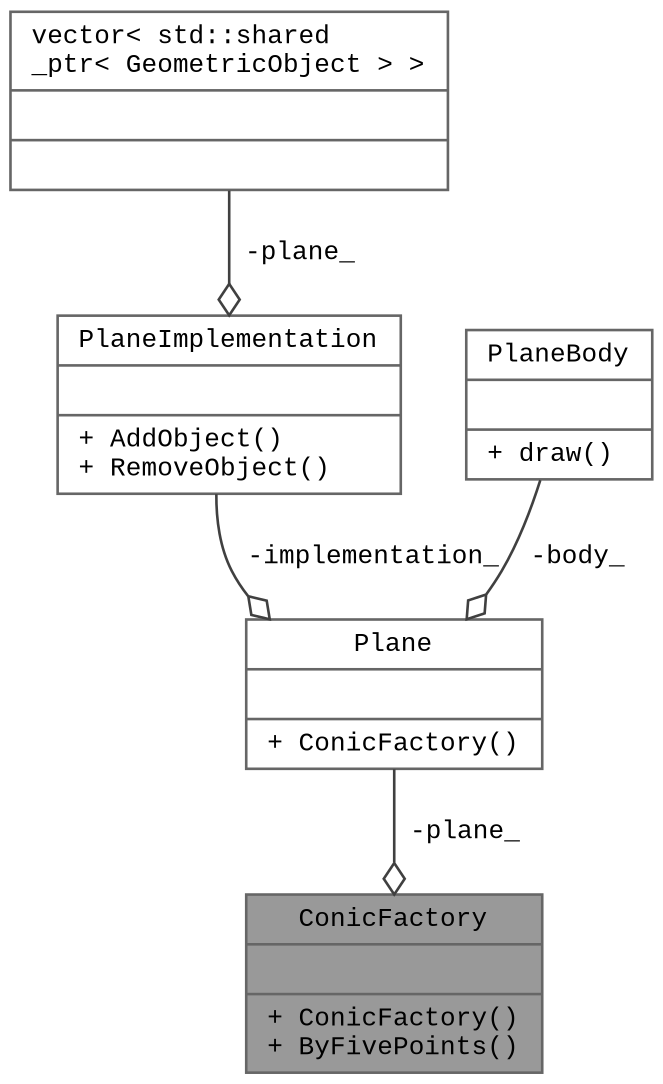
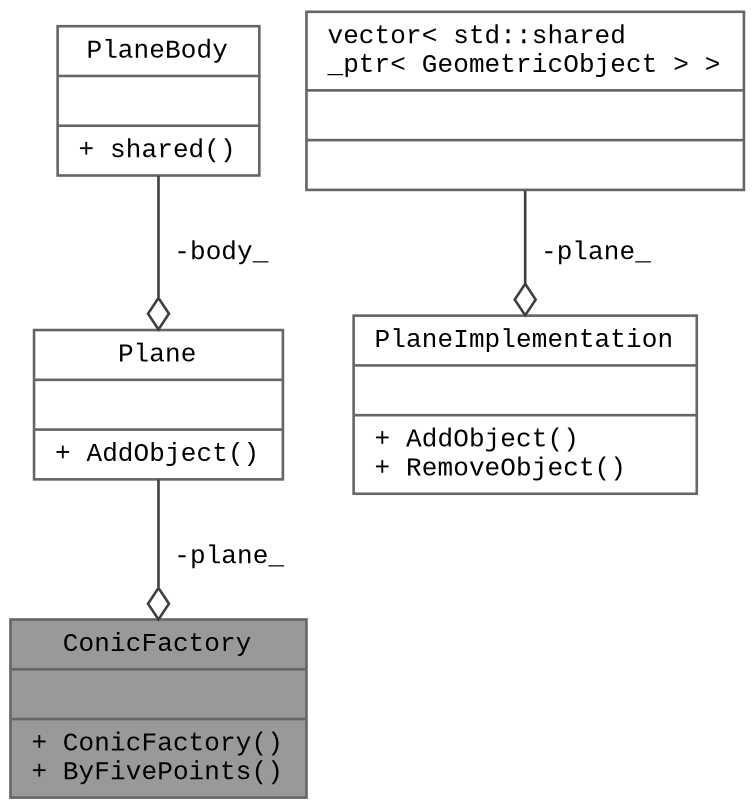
(551, 453) -> (158, 149)
(223, 548) -> none
(394, 743) -> (158, 453)
